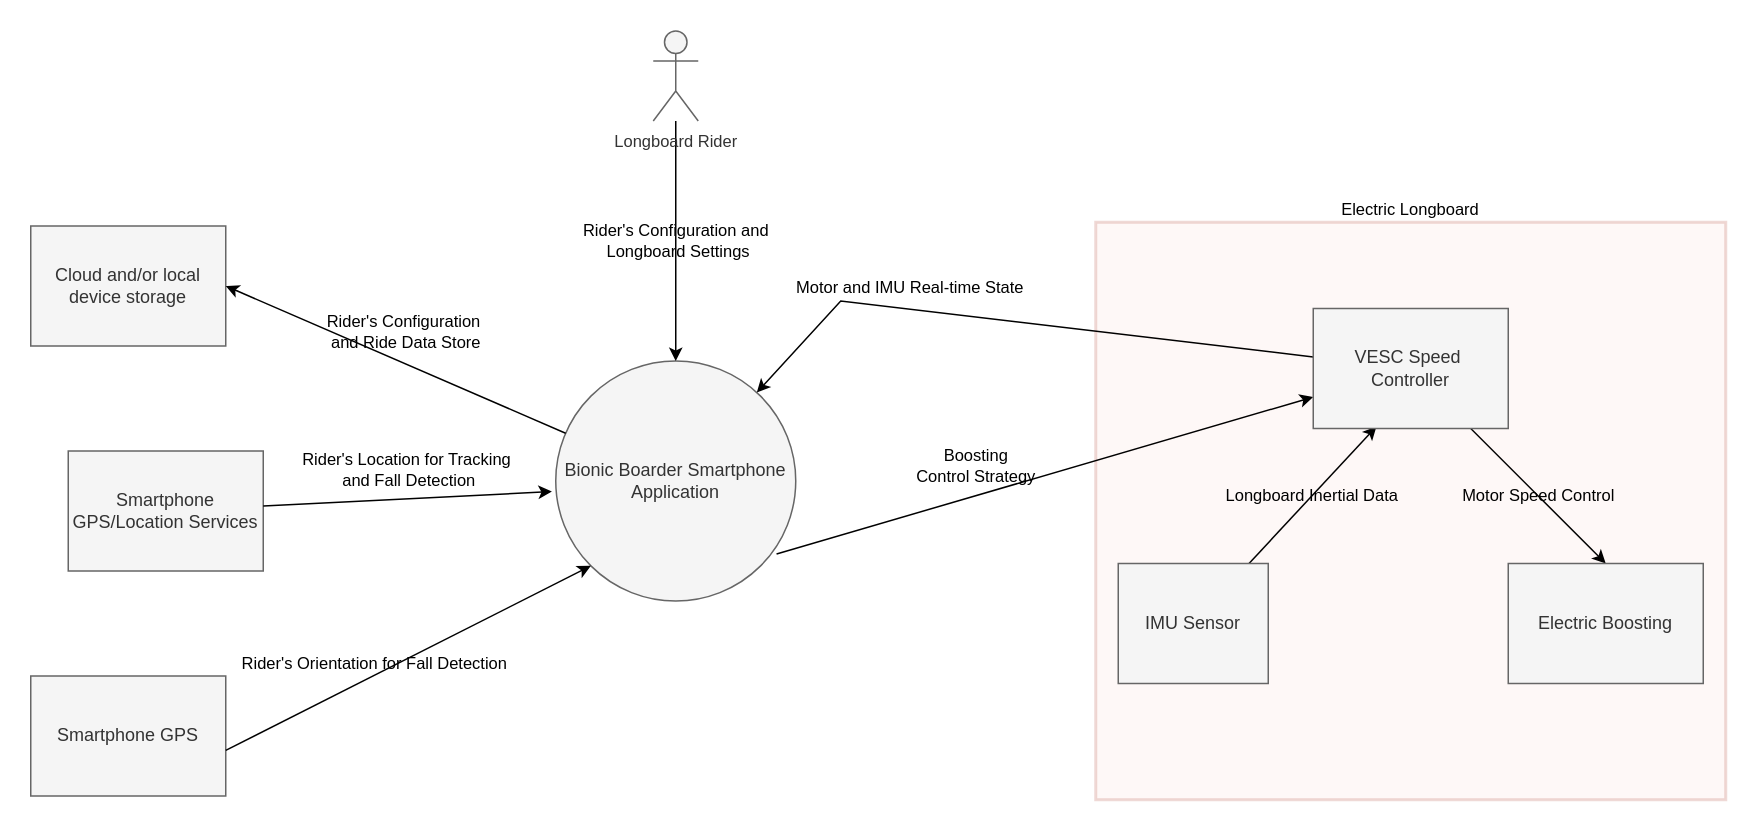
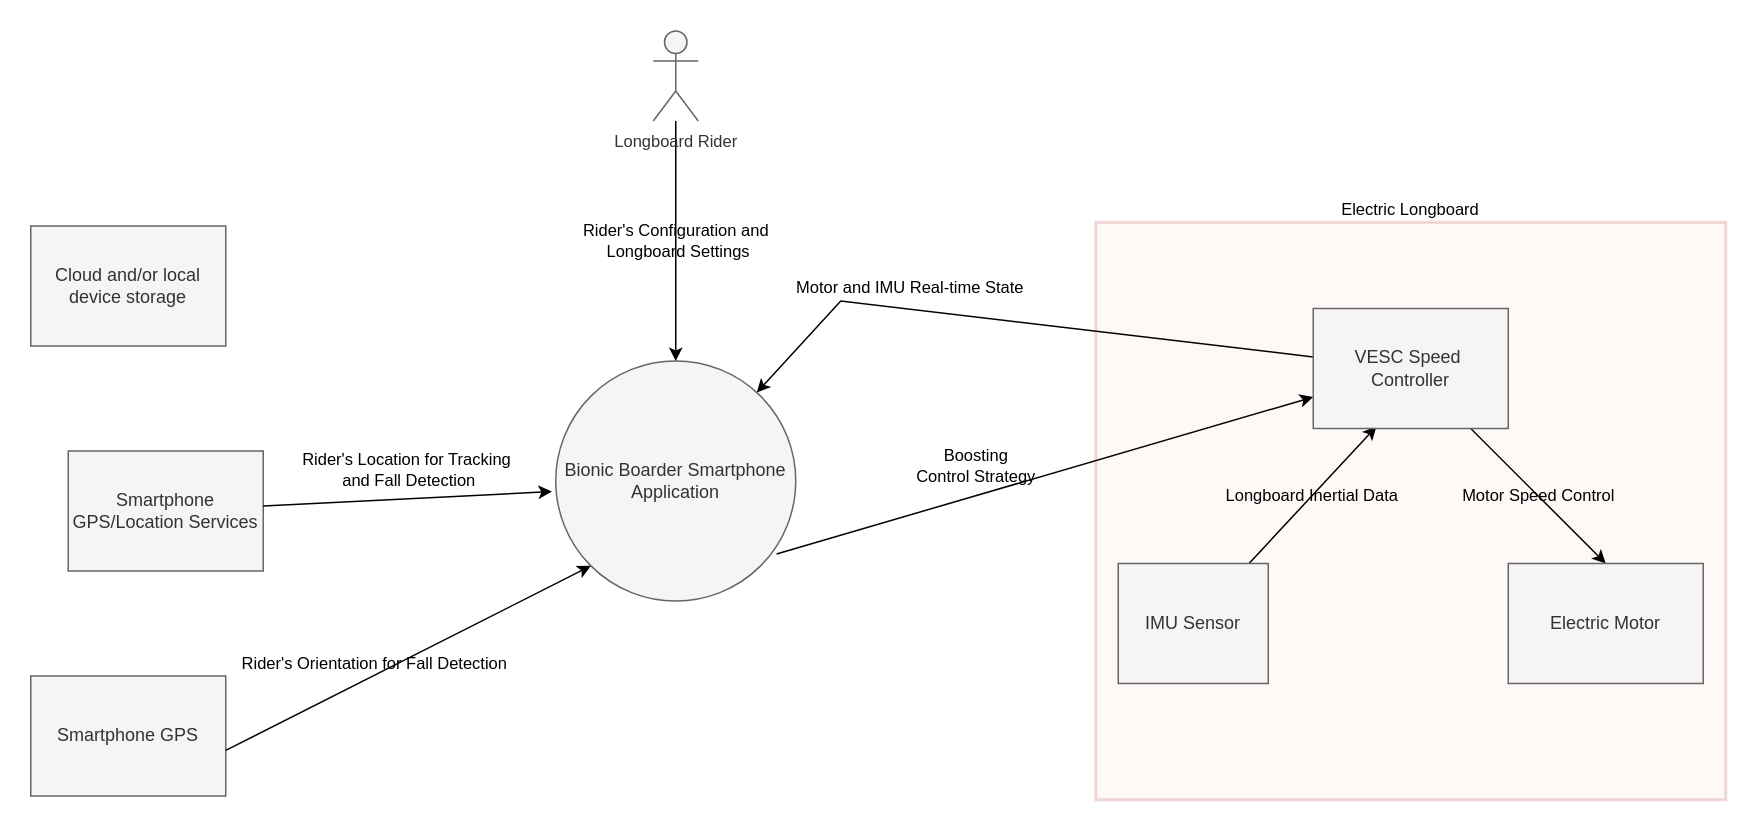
(400, 361) -> none
(1606, 623) -> (1606, 623)
